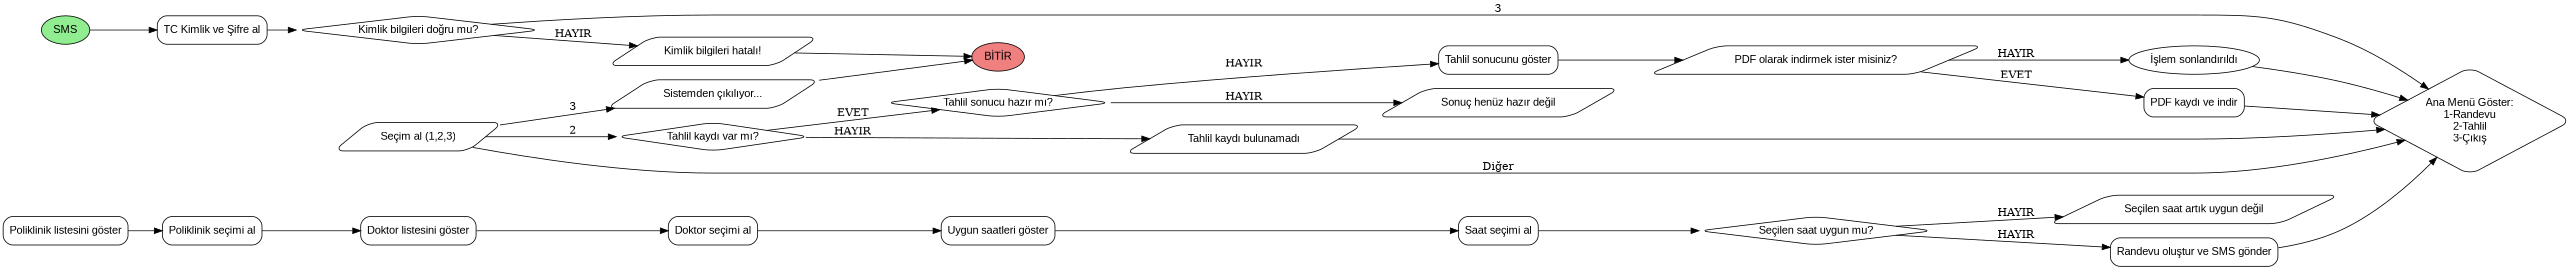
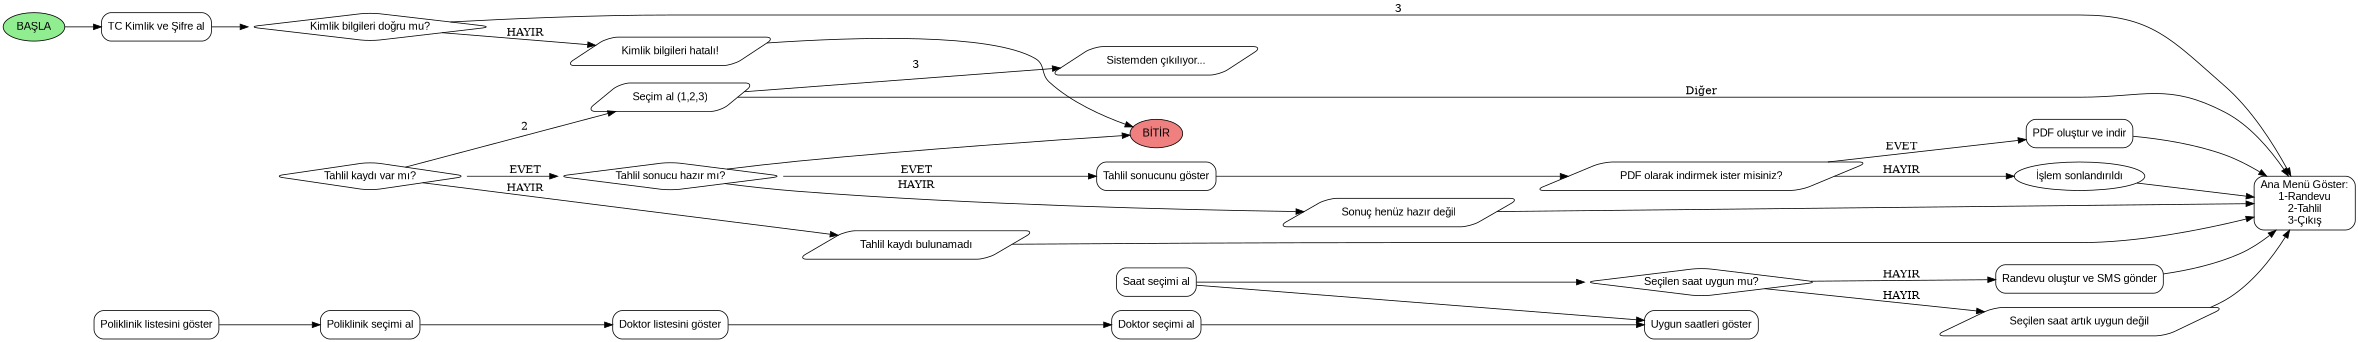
(66, 30) -> (34, 27)
(1244, 64) -> (916, 170)
(892, 71) -> (924, 150)
(2194, 103) -> (2080, 134)
(2470, 121) -> (2305, 203)
(547, 137) -> (507, 140)
none -> (1871, 208)
(1253, 231) -> (1416, 302)
none -> (2253, 278)
